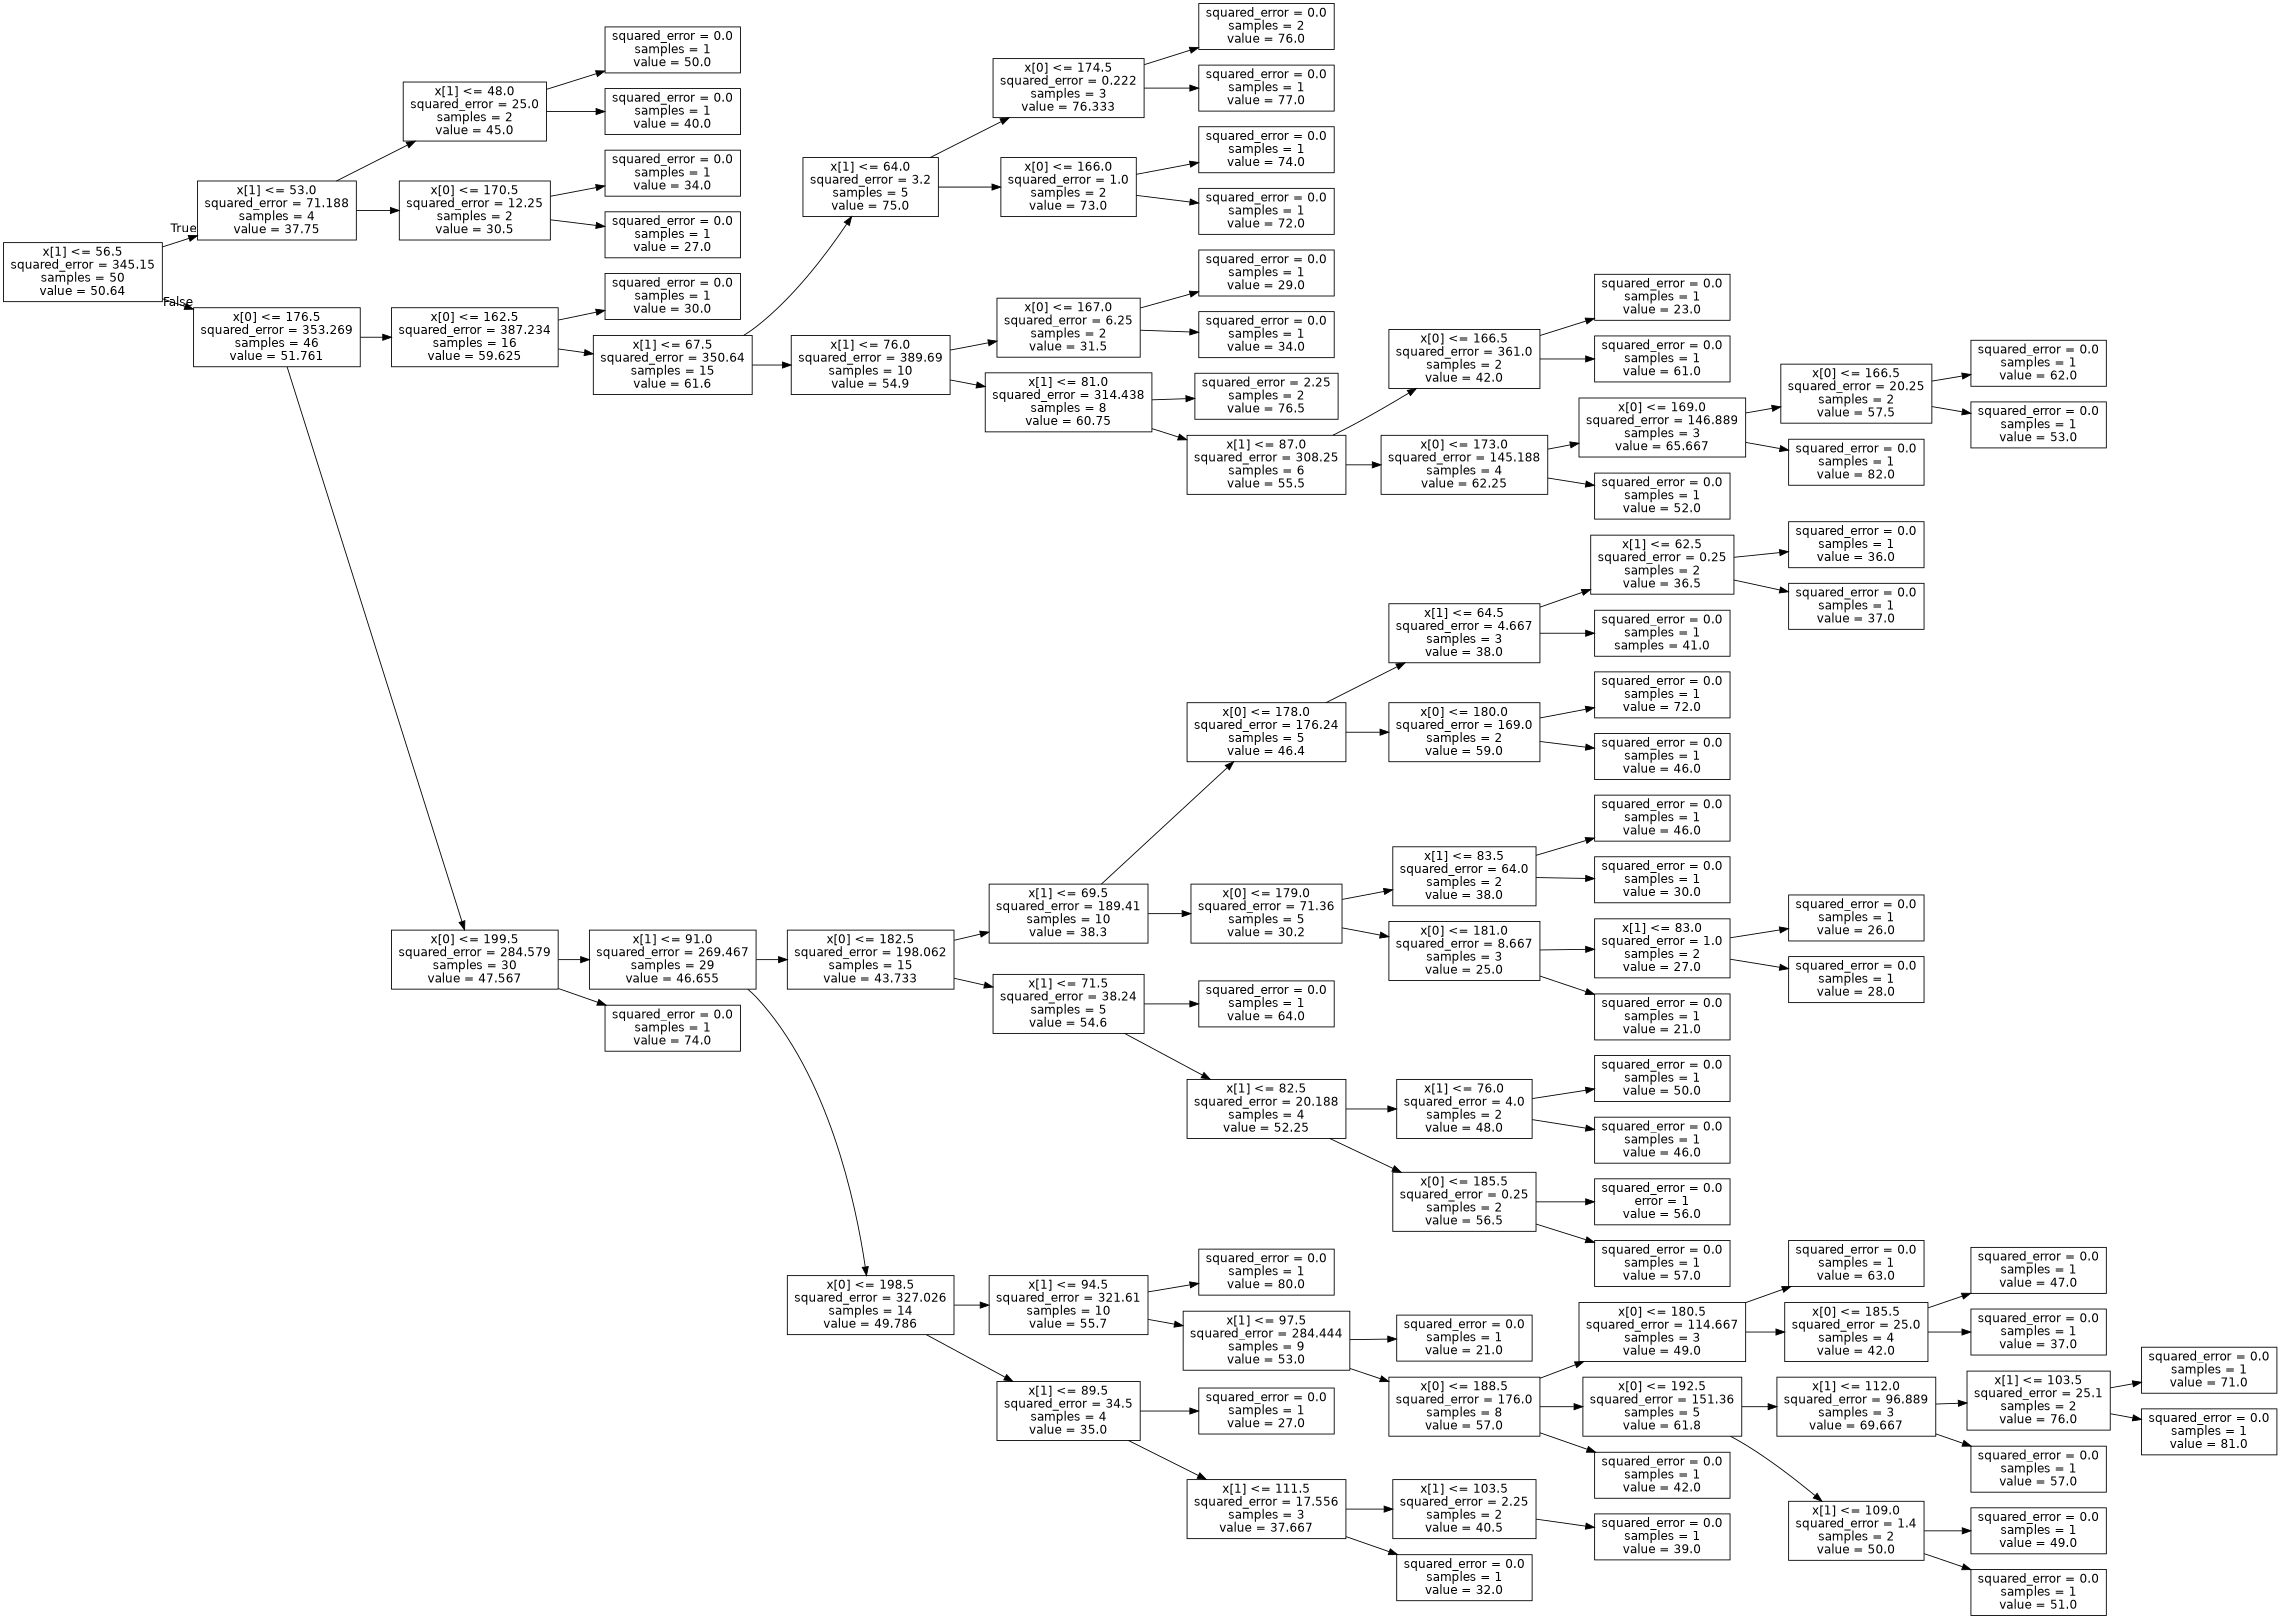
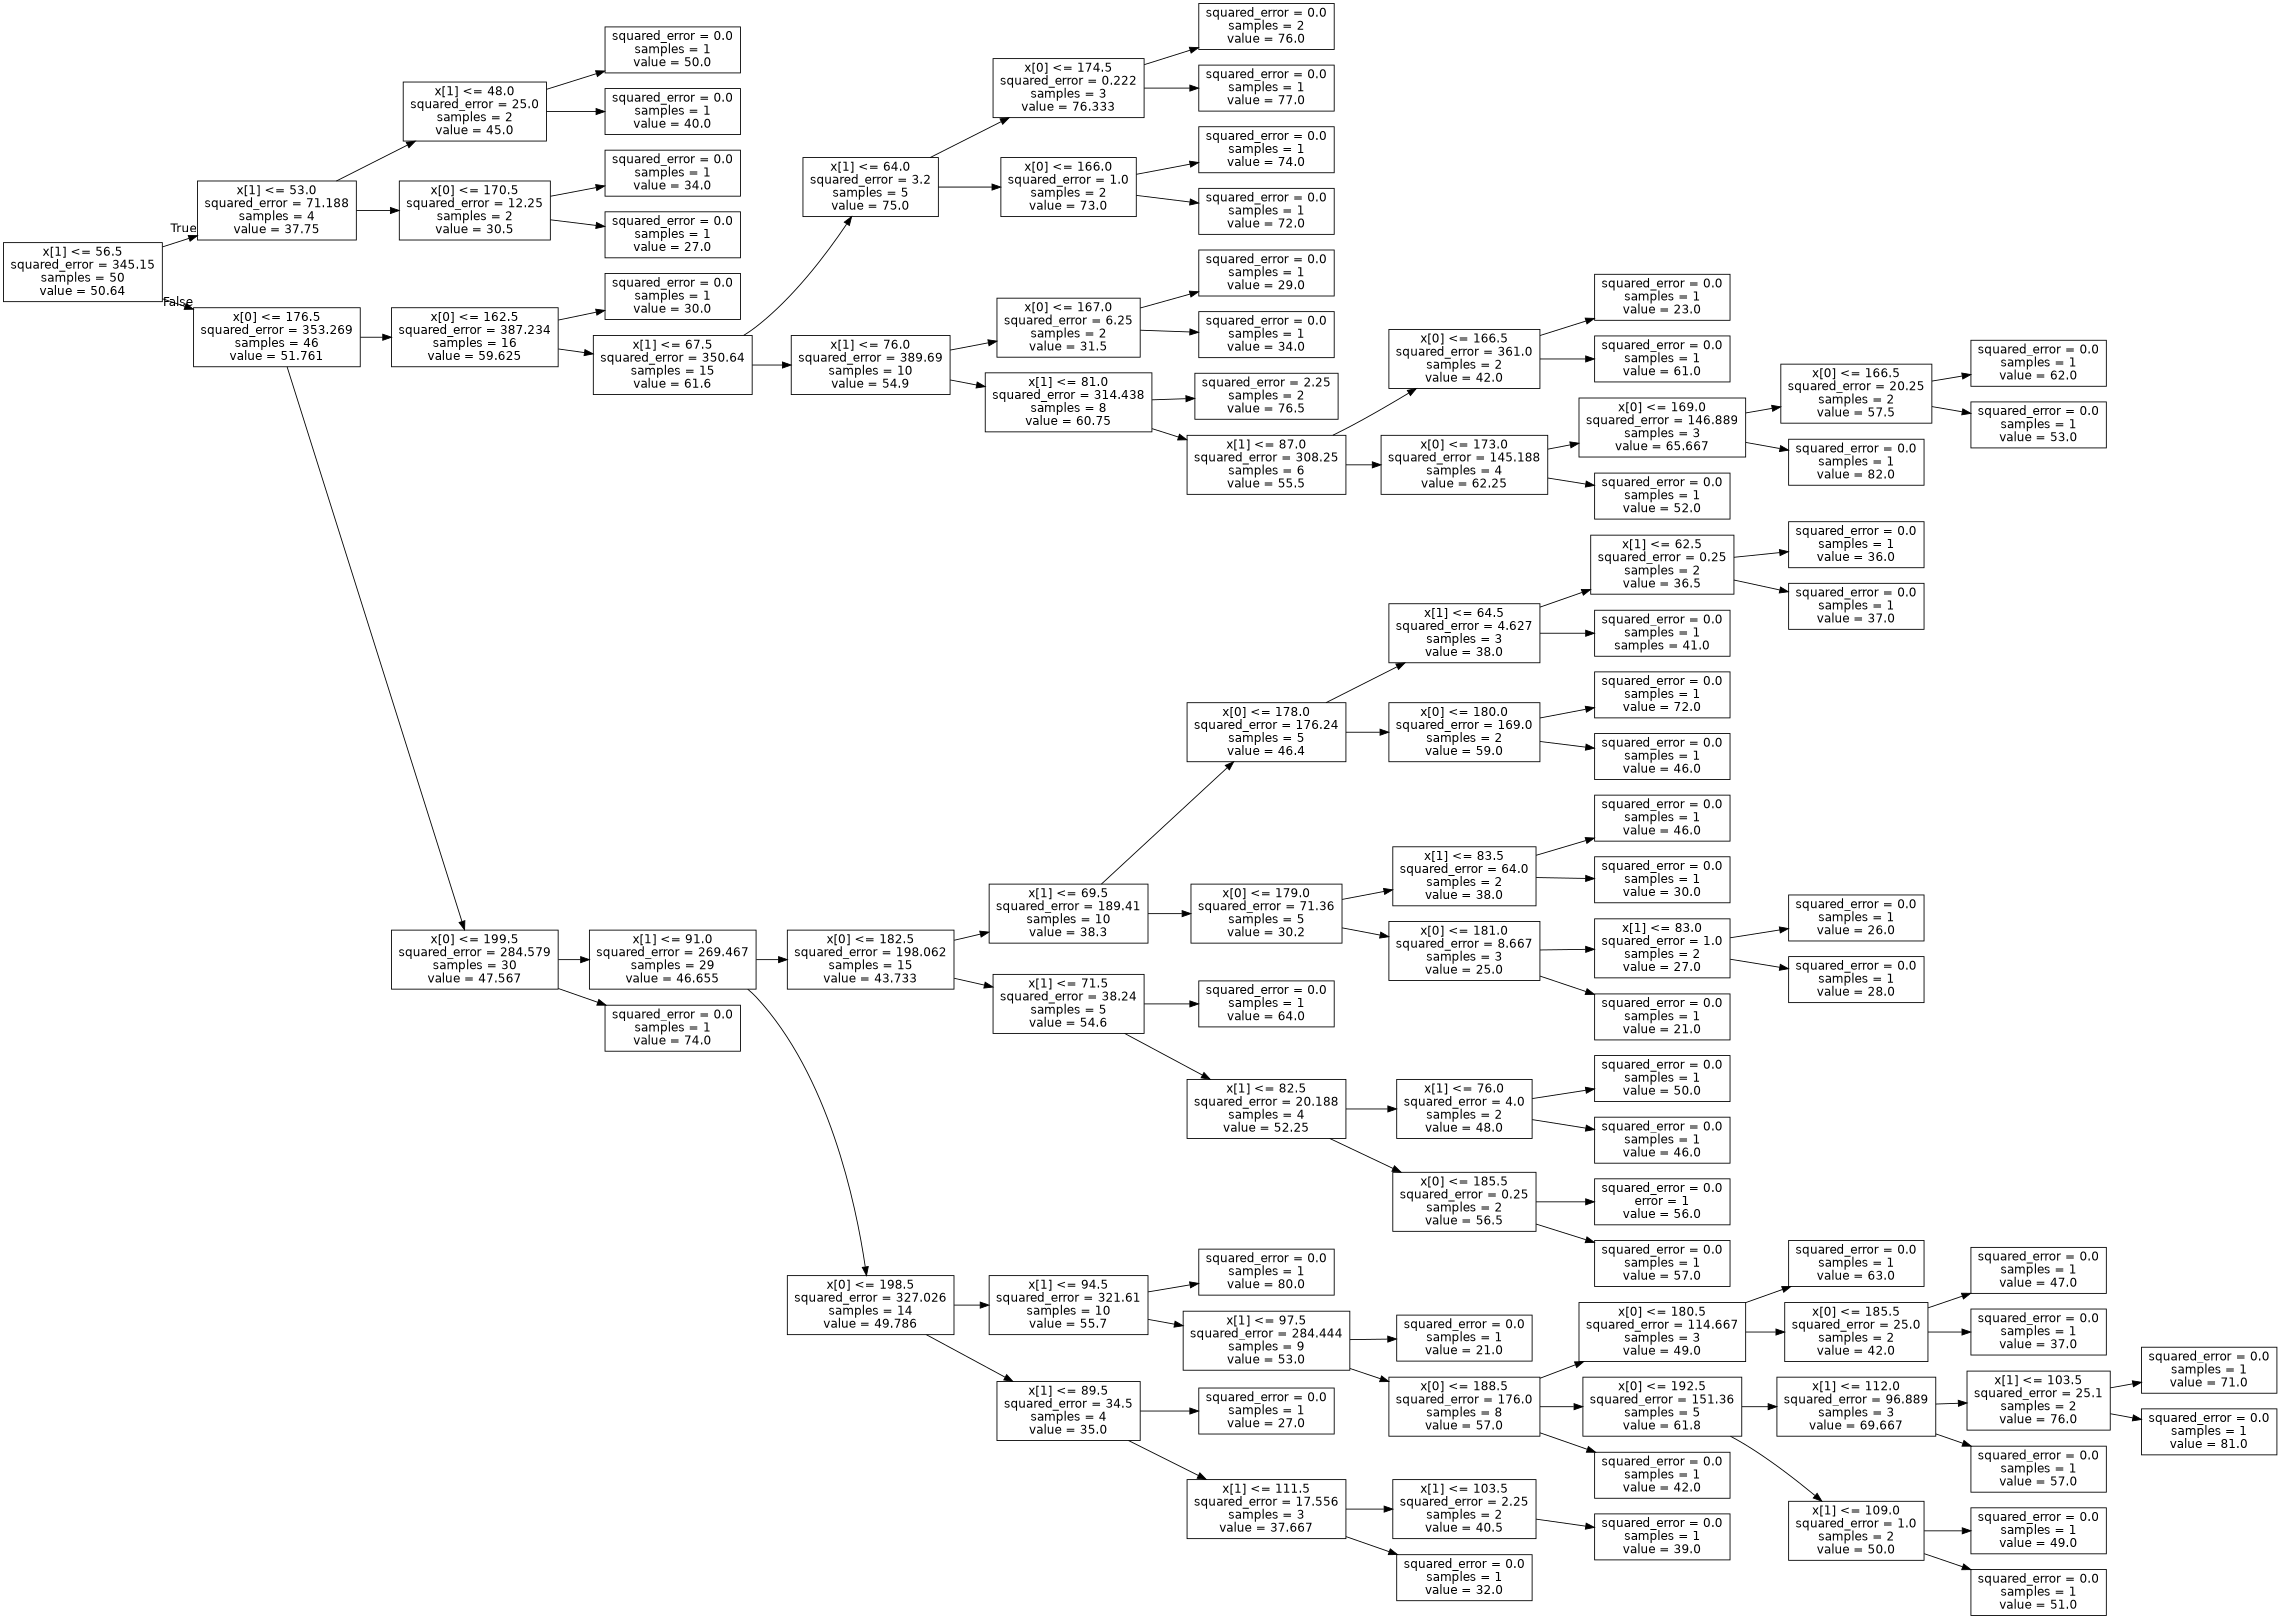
(1464, 633) -> (1464, 633)
(1856, 1332) -> (1856, 1332)
(1856, 1531) -> (1856, 1531)
